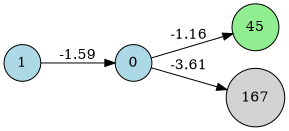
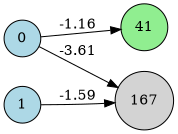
(255, 27) -> (144, 27)
(73, 63) -> (73, 104)
